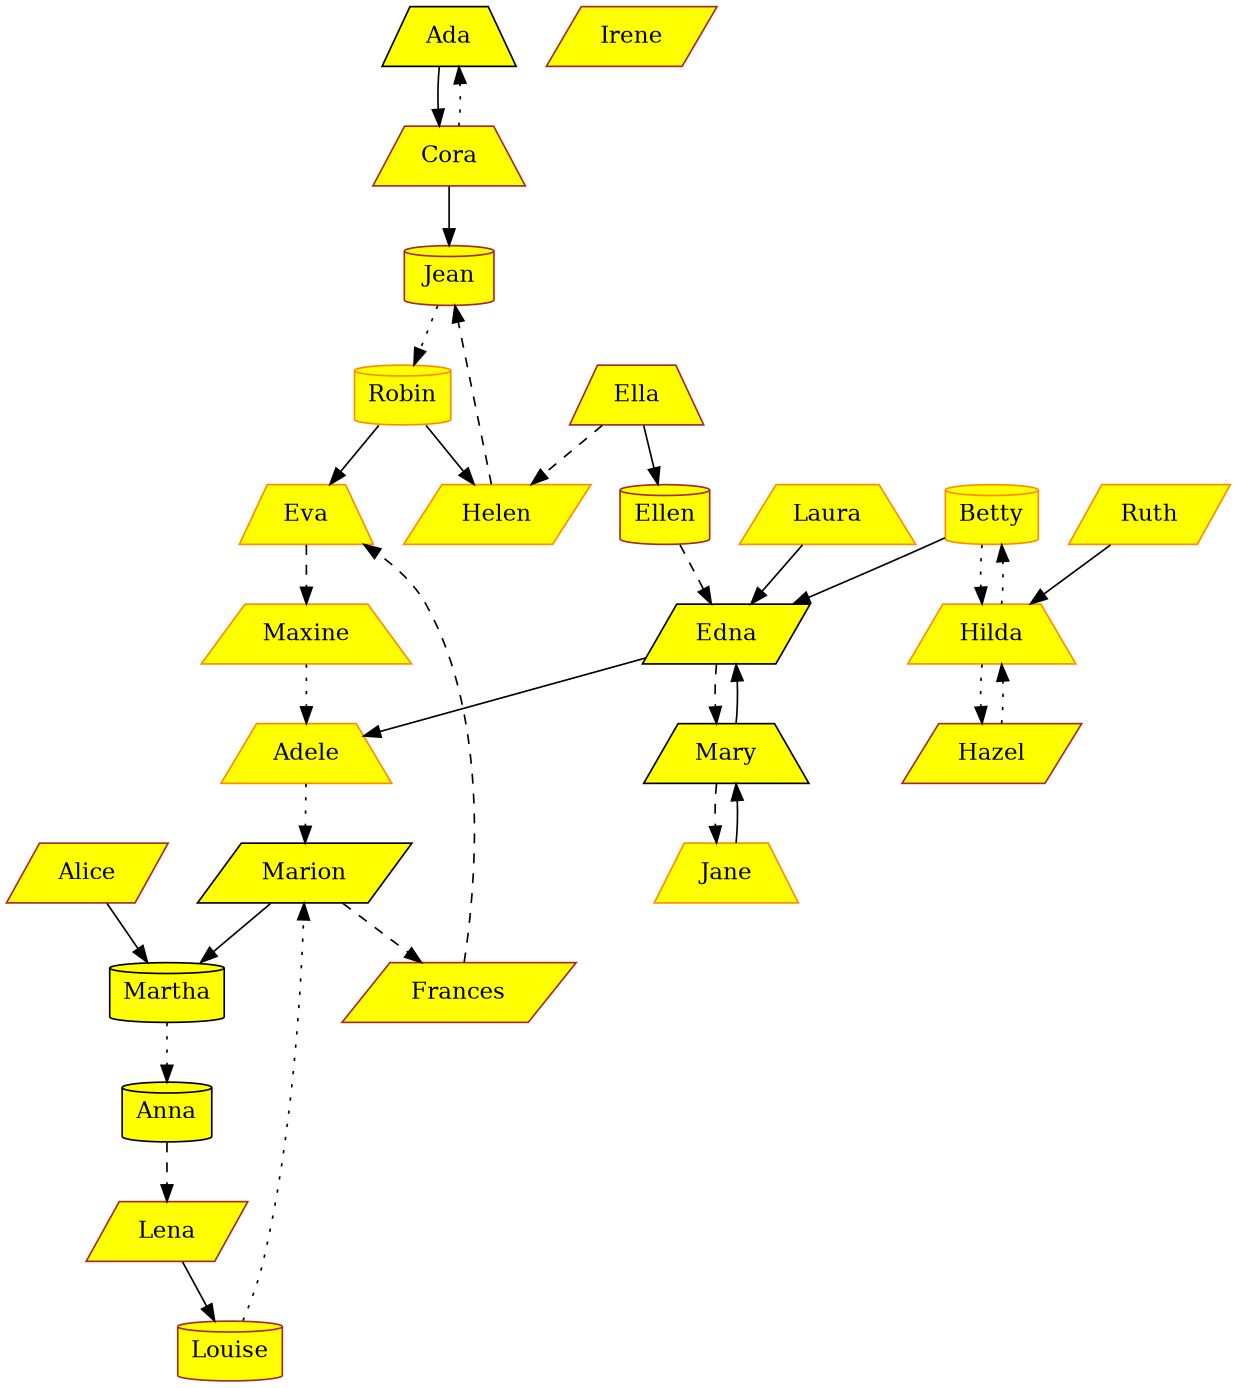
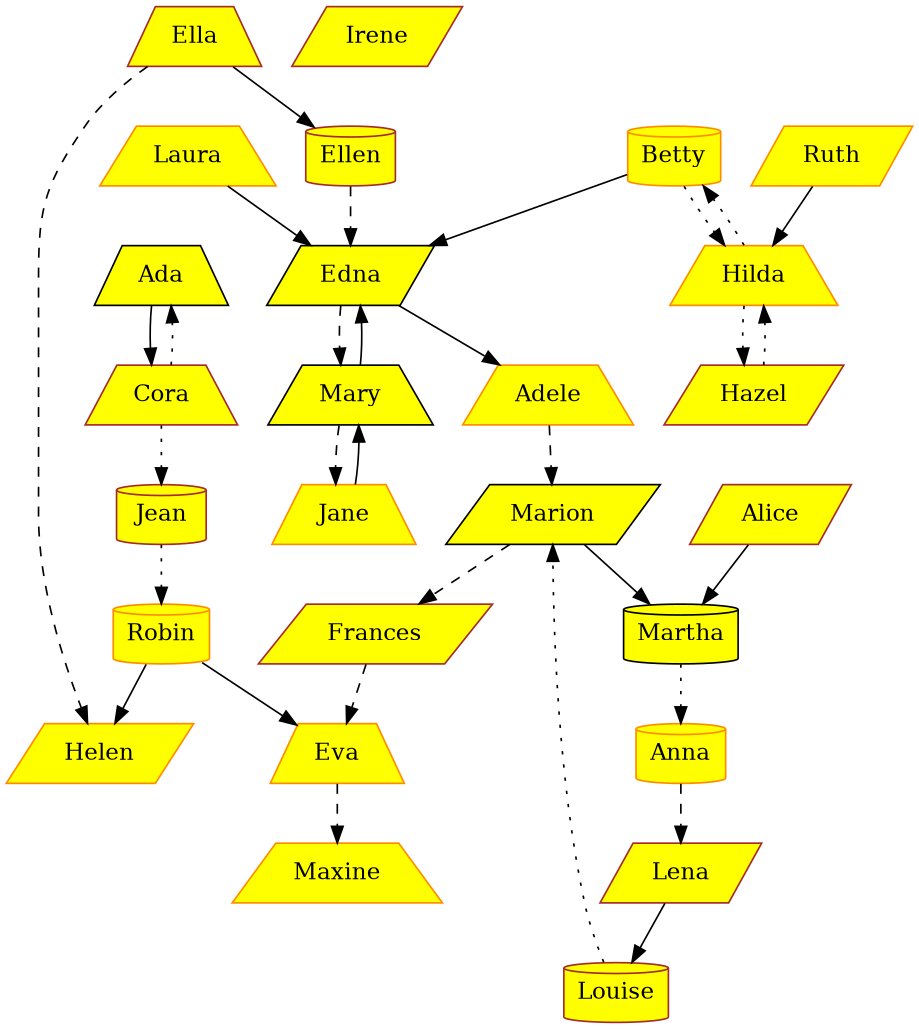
(449, 208) -> (161, 447)
(475, 403) -> none
(306, 686) -> none
(306, 805) -> (550, 447)
(167, 1112) -> (681, 754)
